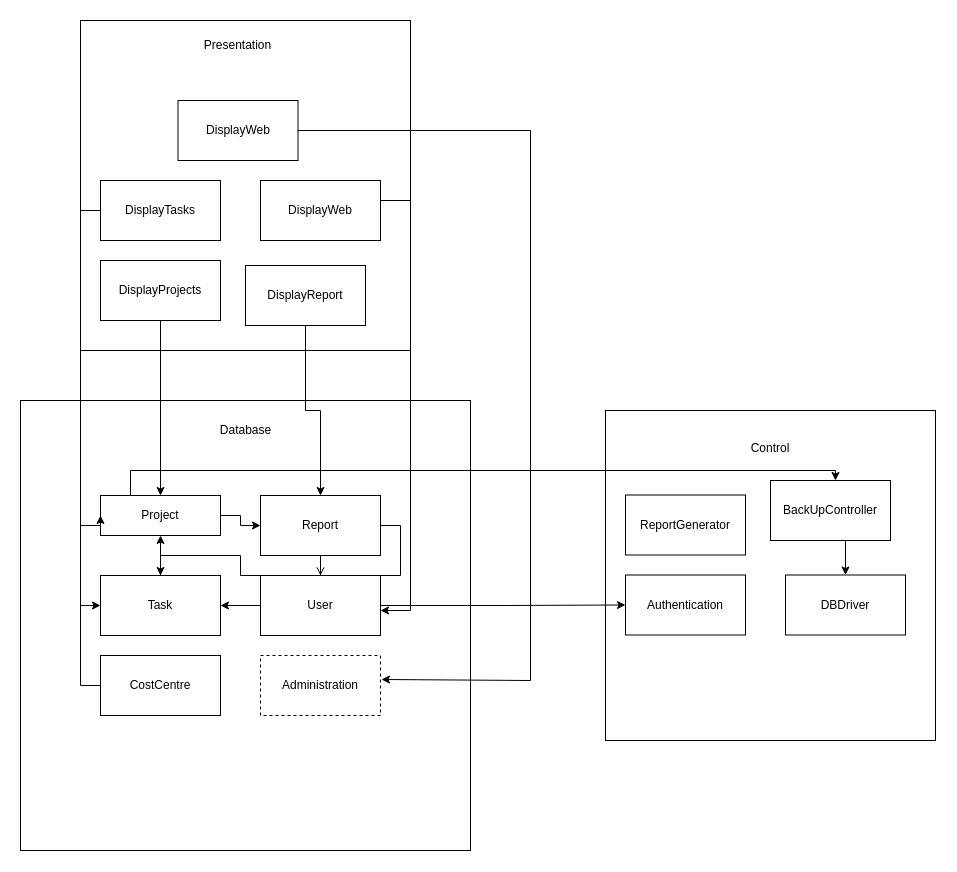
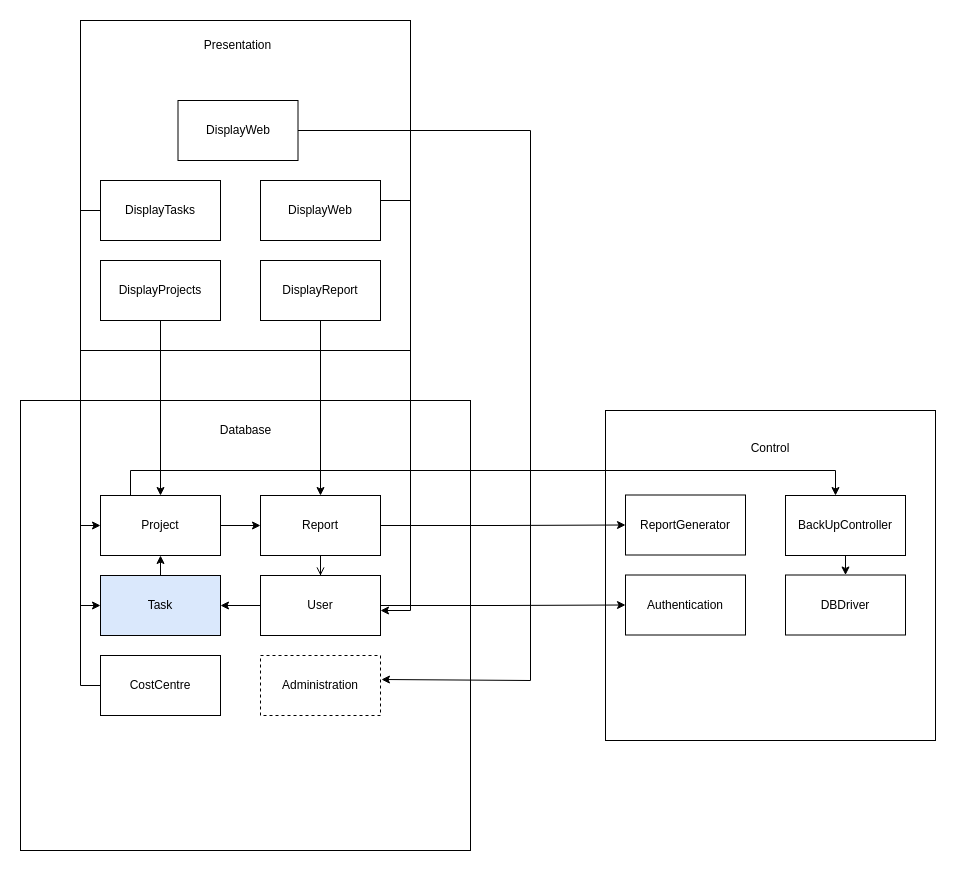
(306, 296) -> (321, 291)
(831, 511) -> (846, 526)
(161, 516) -> (161, 526)
(401, 560) -> (508, 525)
(161, 606) -> (161, 606)
